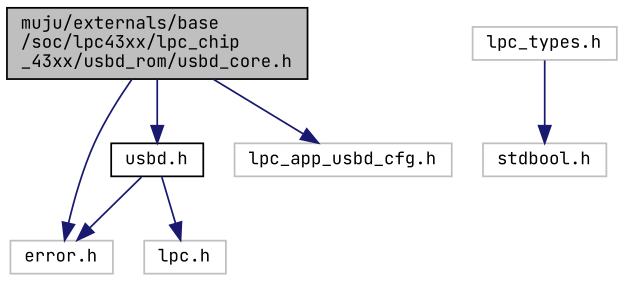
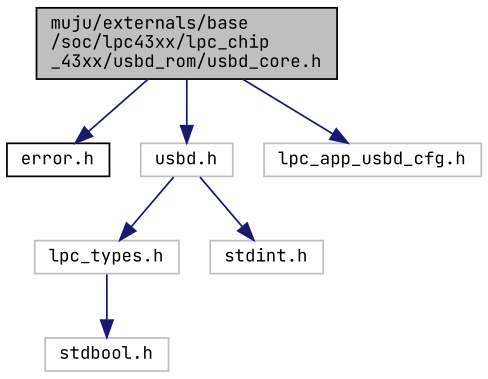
(157, 160) -> (187, 160)
(116, 203) -> (152, 202)
(62, 257) -> (58, 160)
(185, 257) -> (267, 257)
